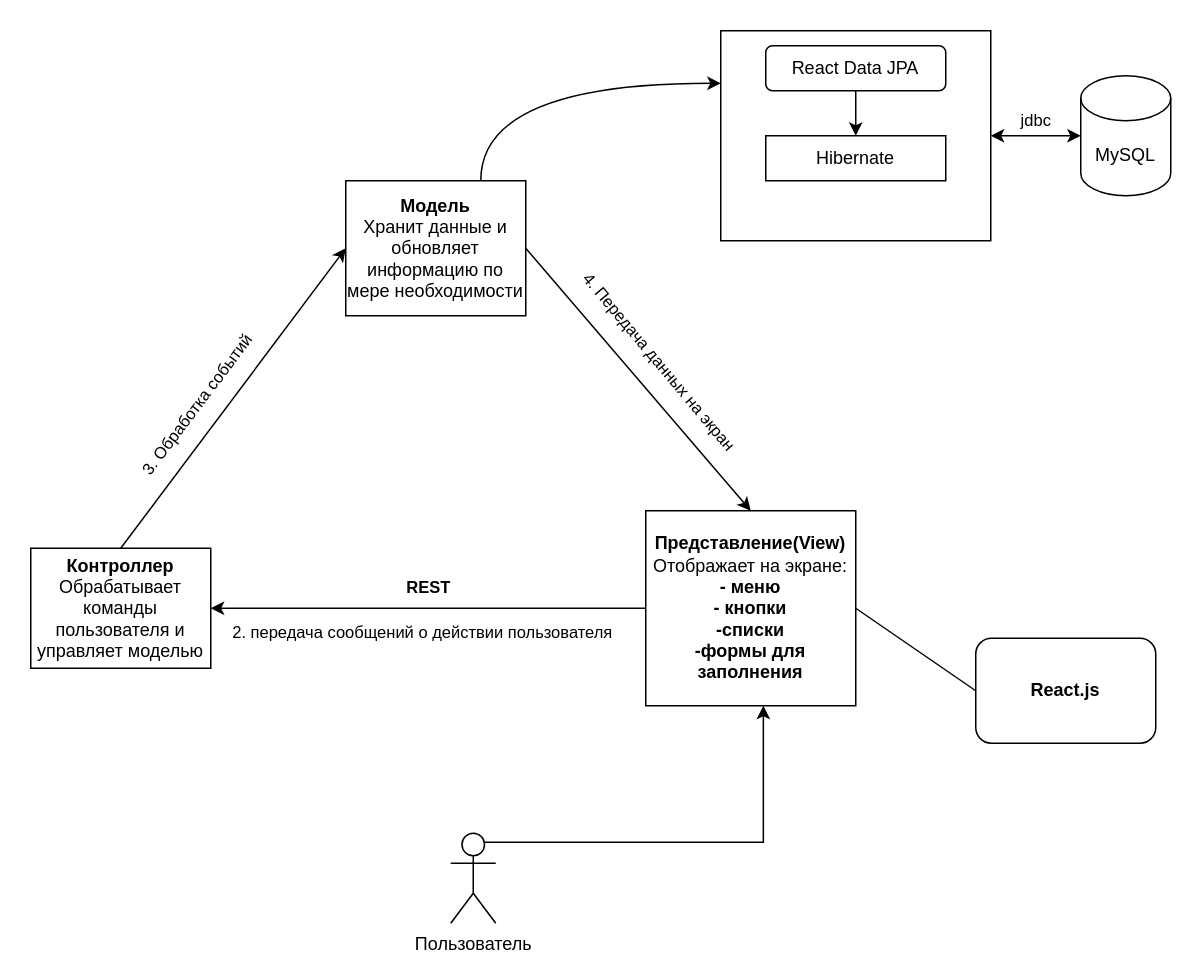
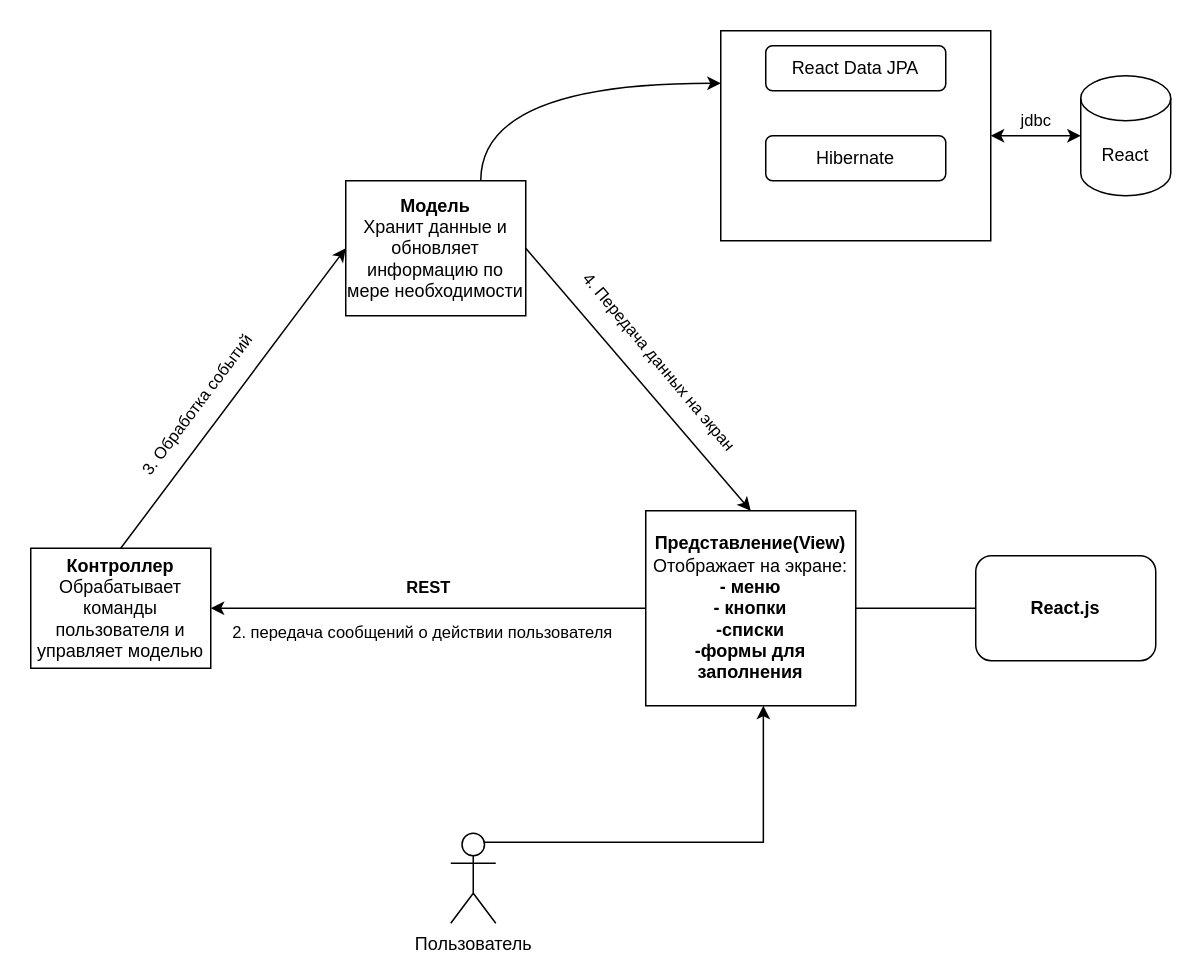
(856, 108) -> none
(1126, 155) -> (1126, 155)
(856, 158) -> (856, 158)
(1066, 691) -> (1066, 608)
